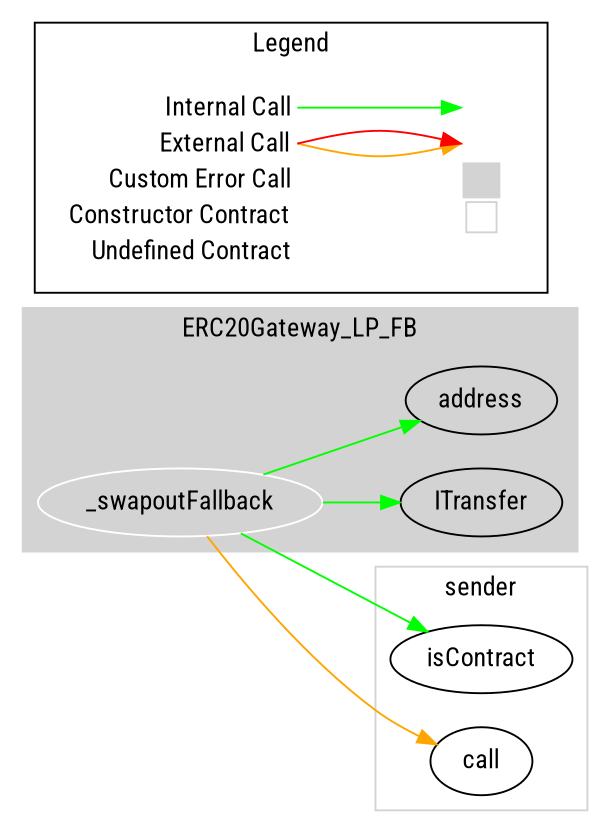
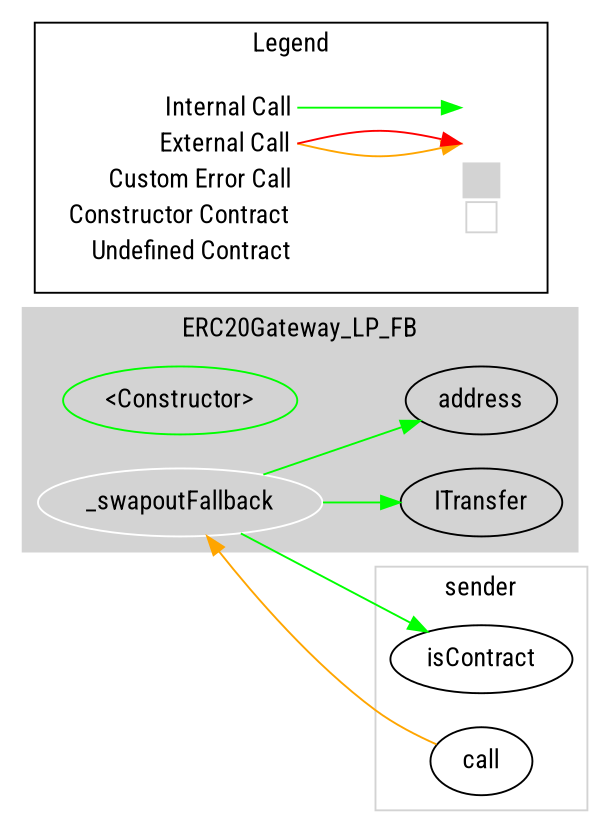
none -> (180, 400)
(304, 647) -> (317, 660)
